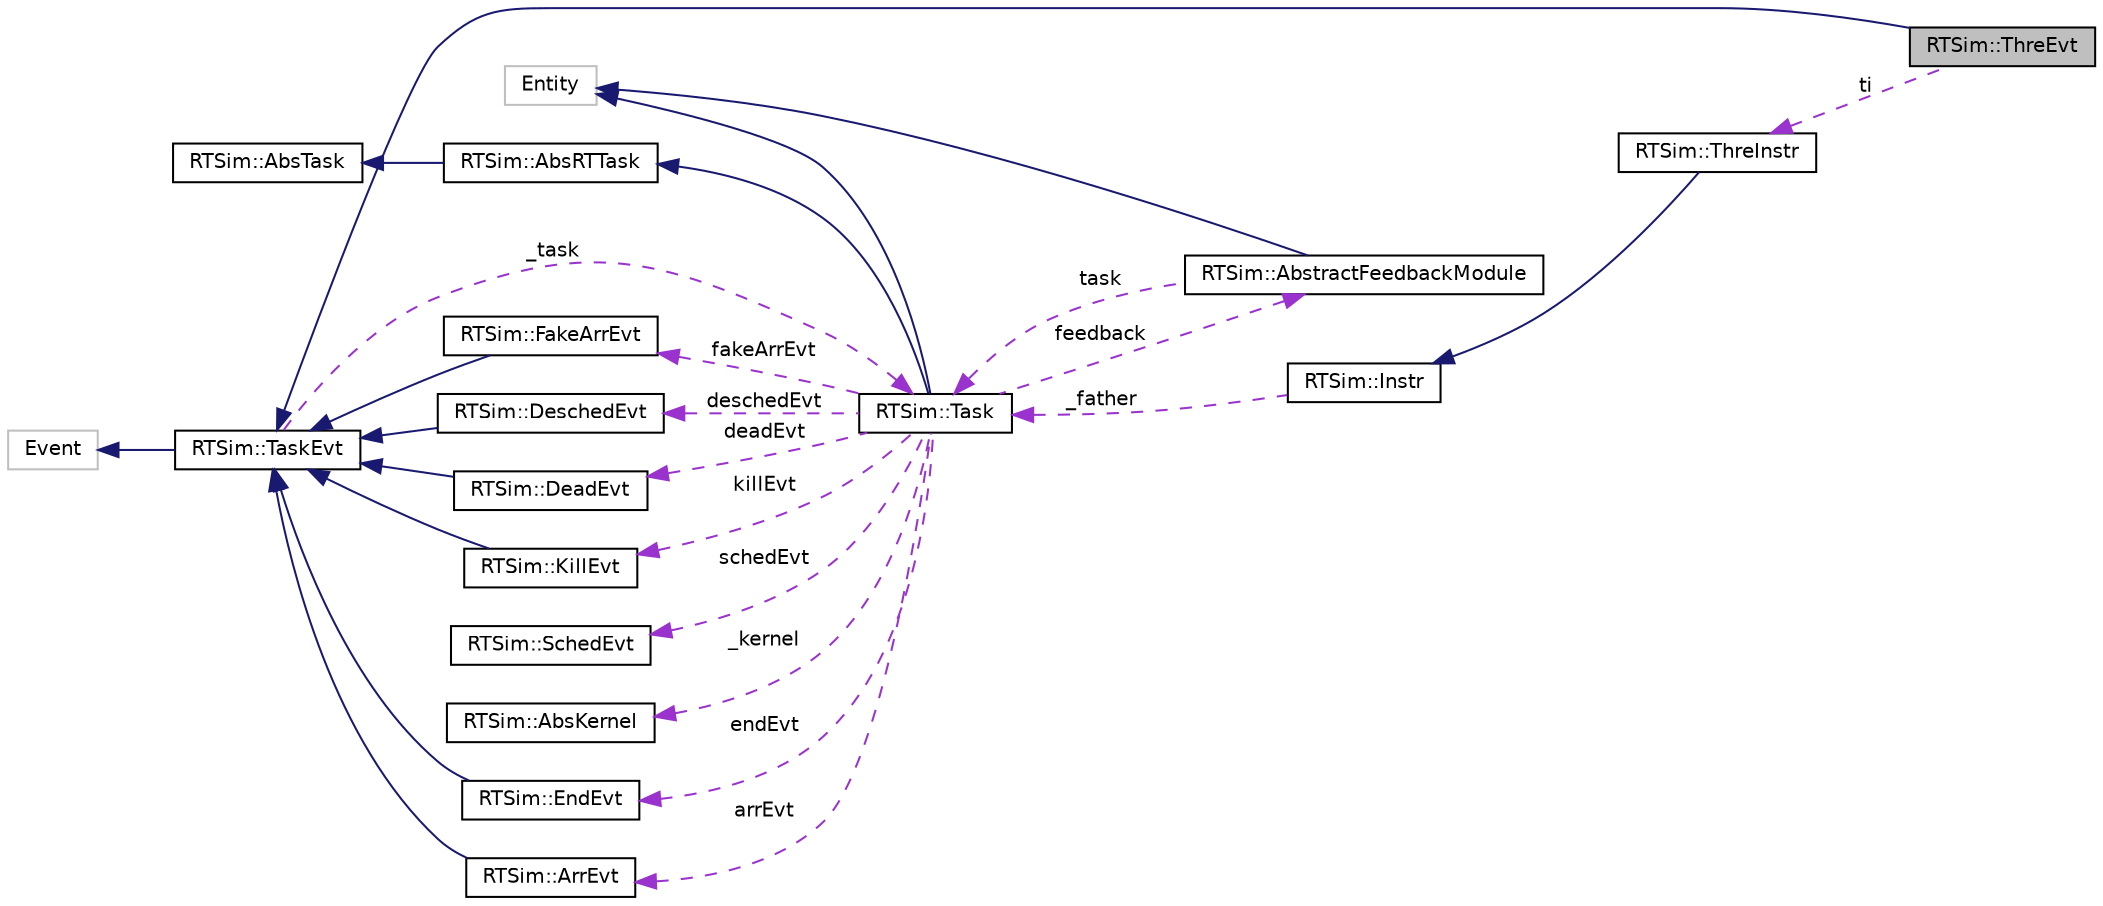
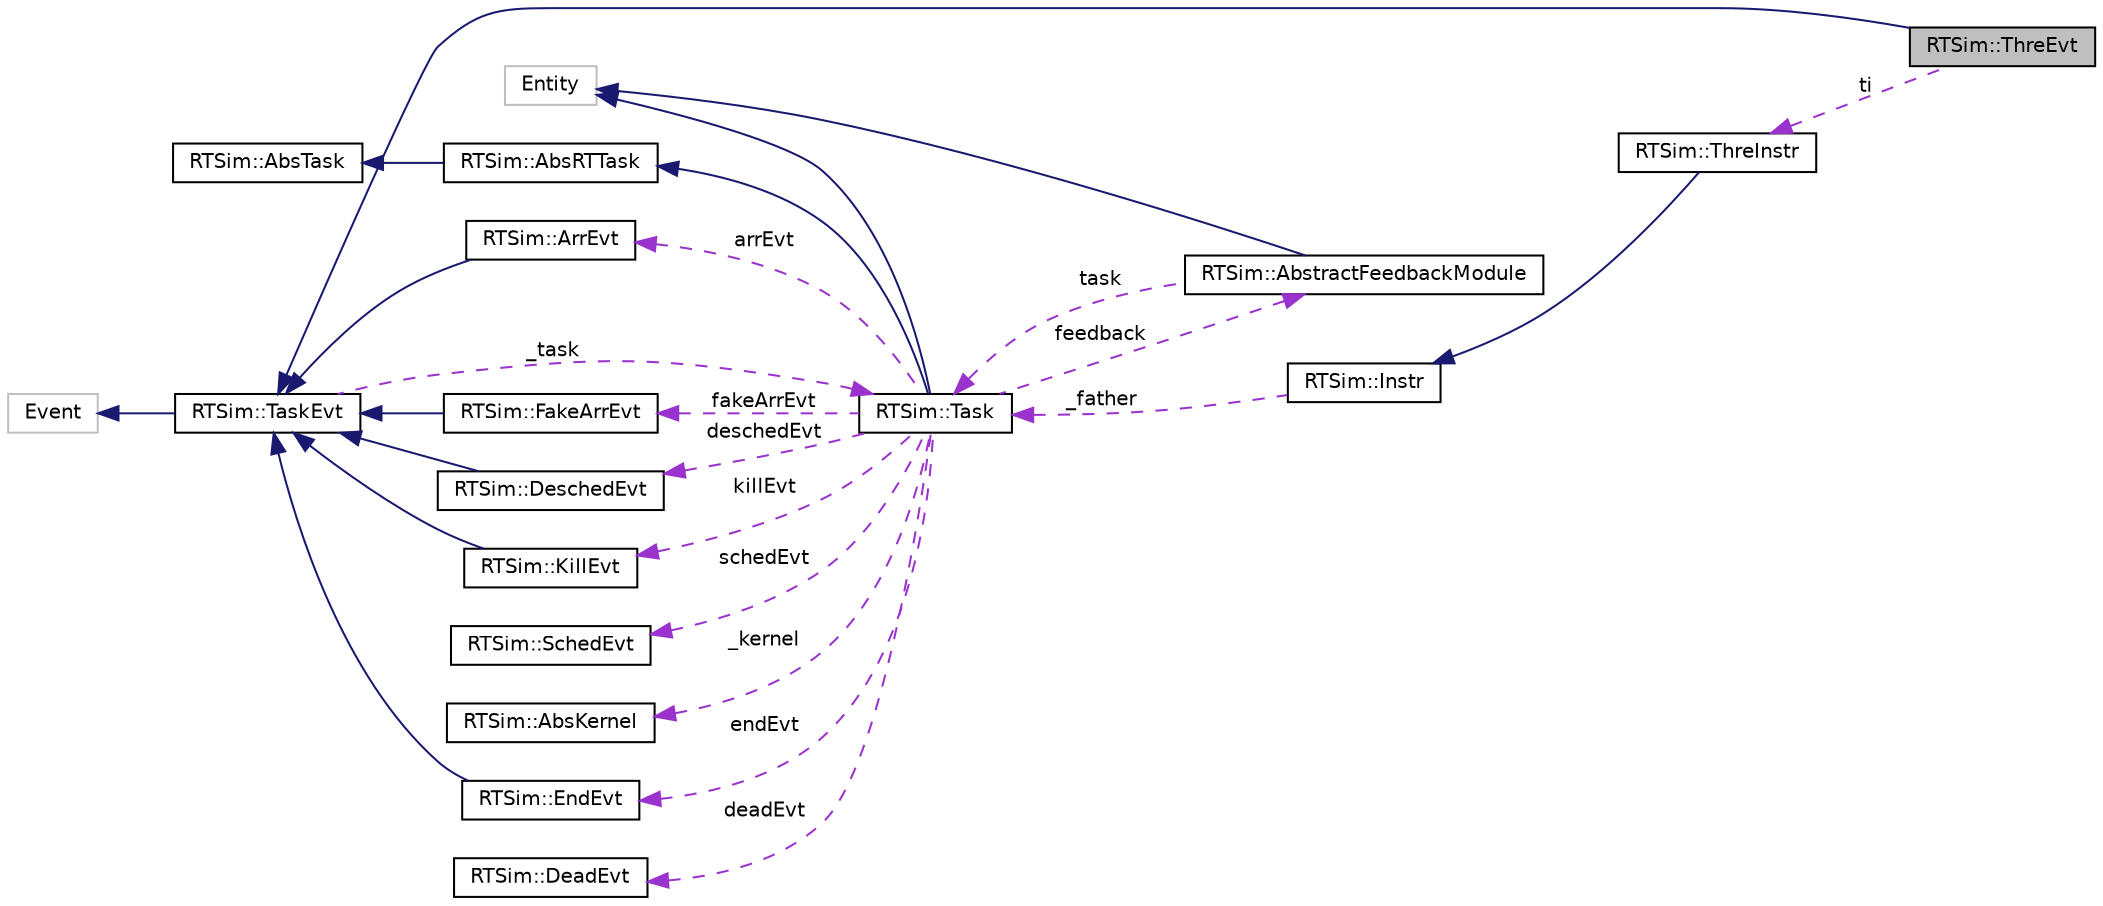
(418, 472) -> none
